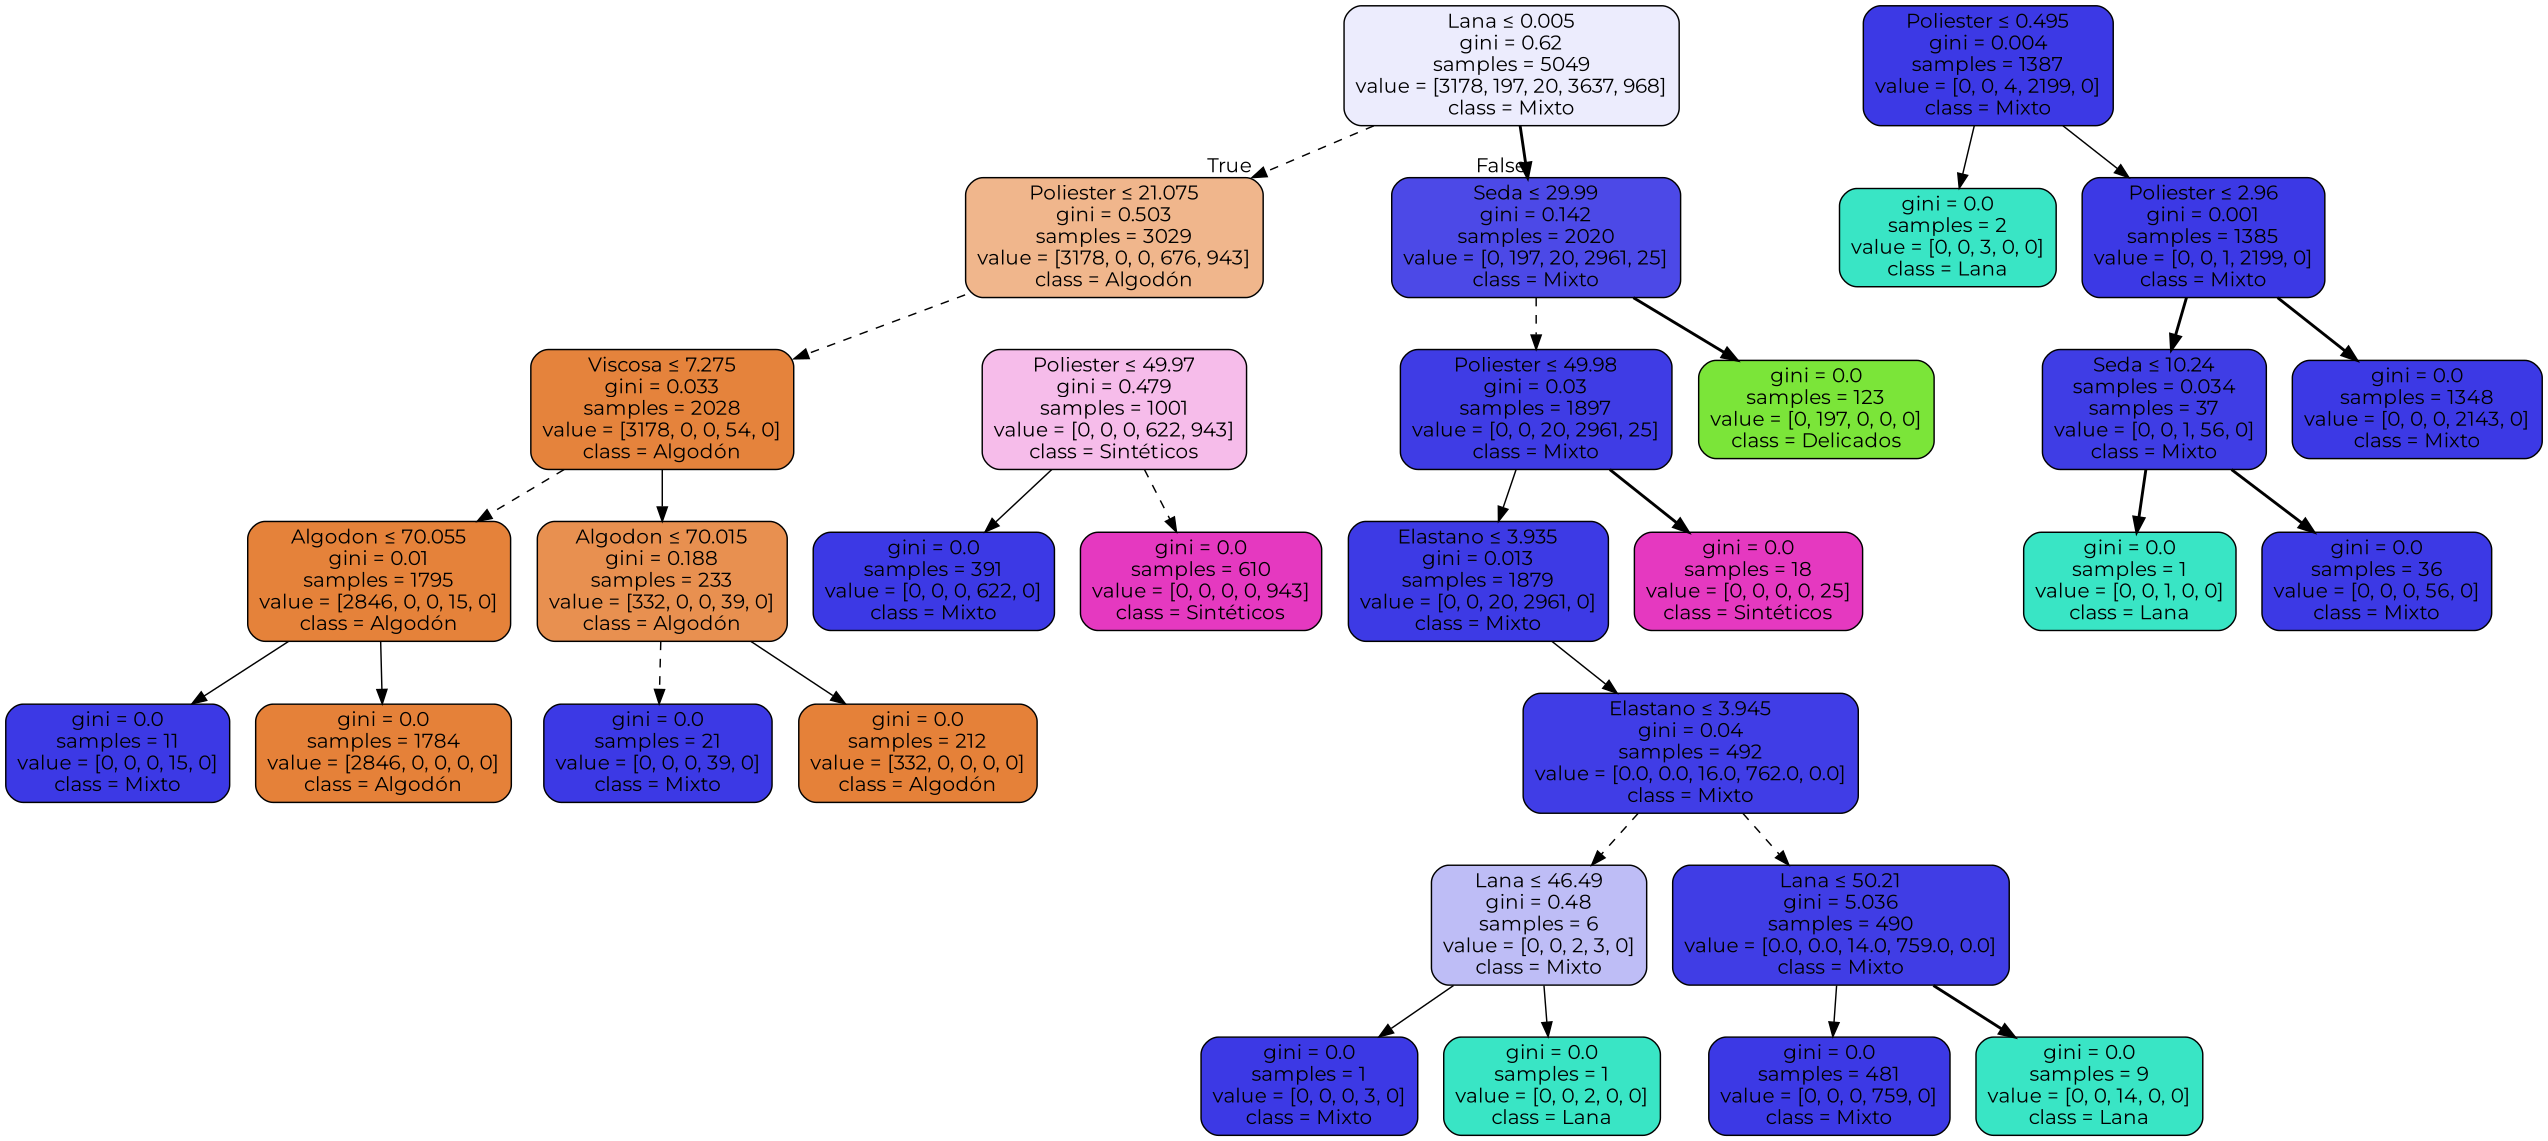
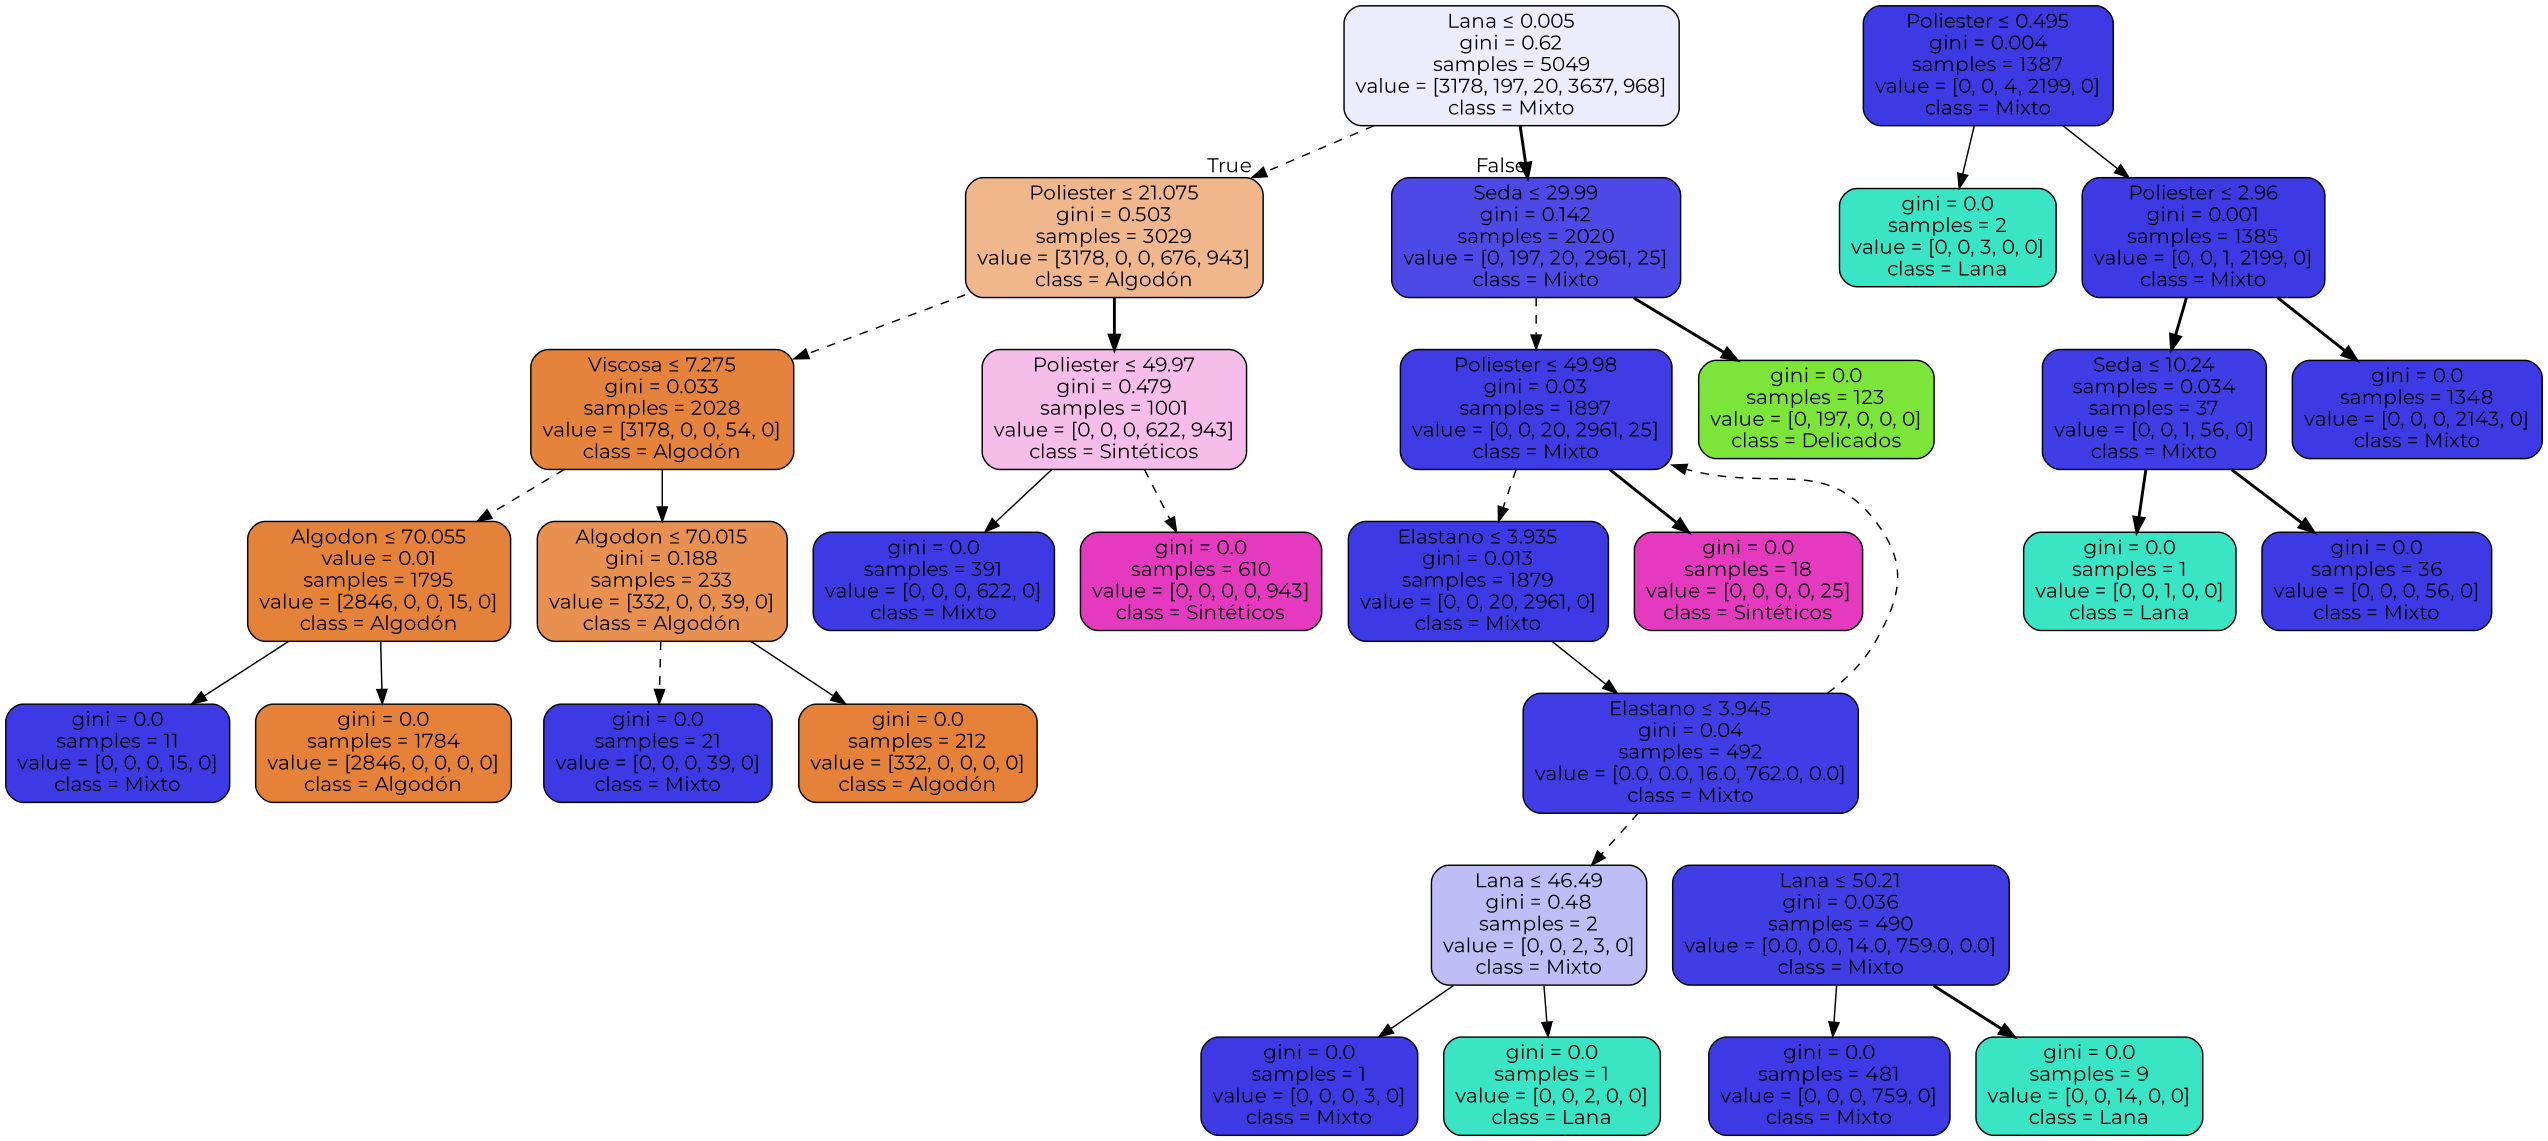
none -> (1114, 316)
(1510, 488) -> (1510, 488)
(379, 559) -> (379, 559)
(1761, 834) -> (1875, 520)
(1841, 903) -> (1841, 903)
(1539, 924) -> (1539, 924)
